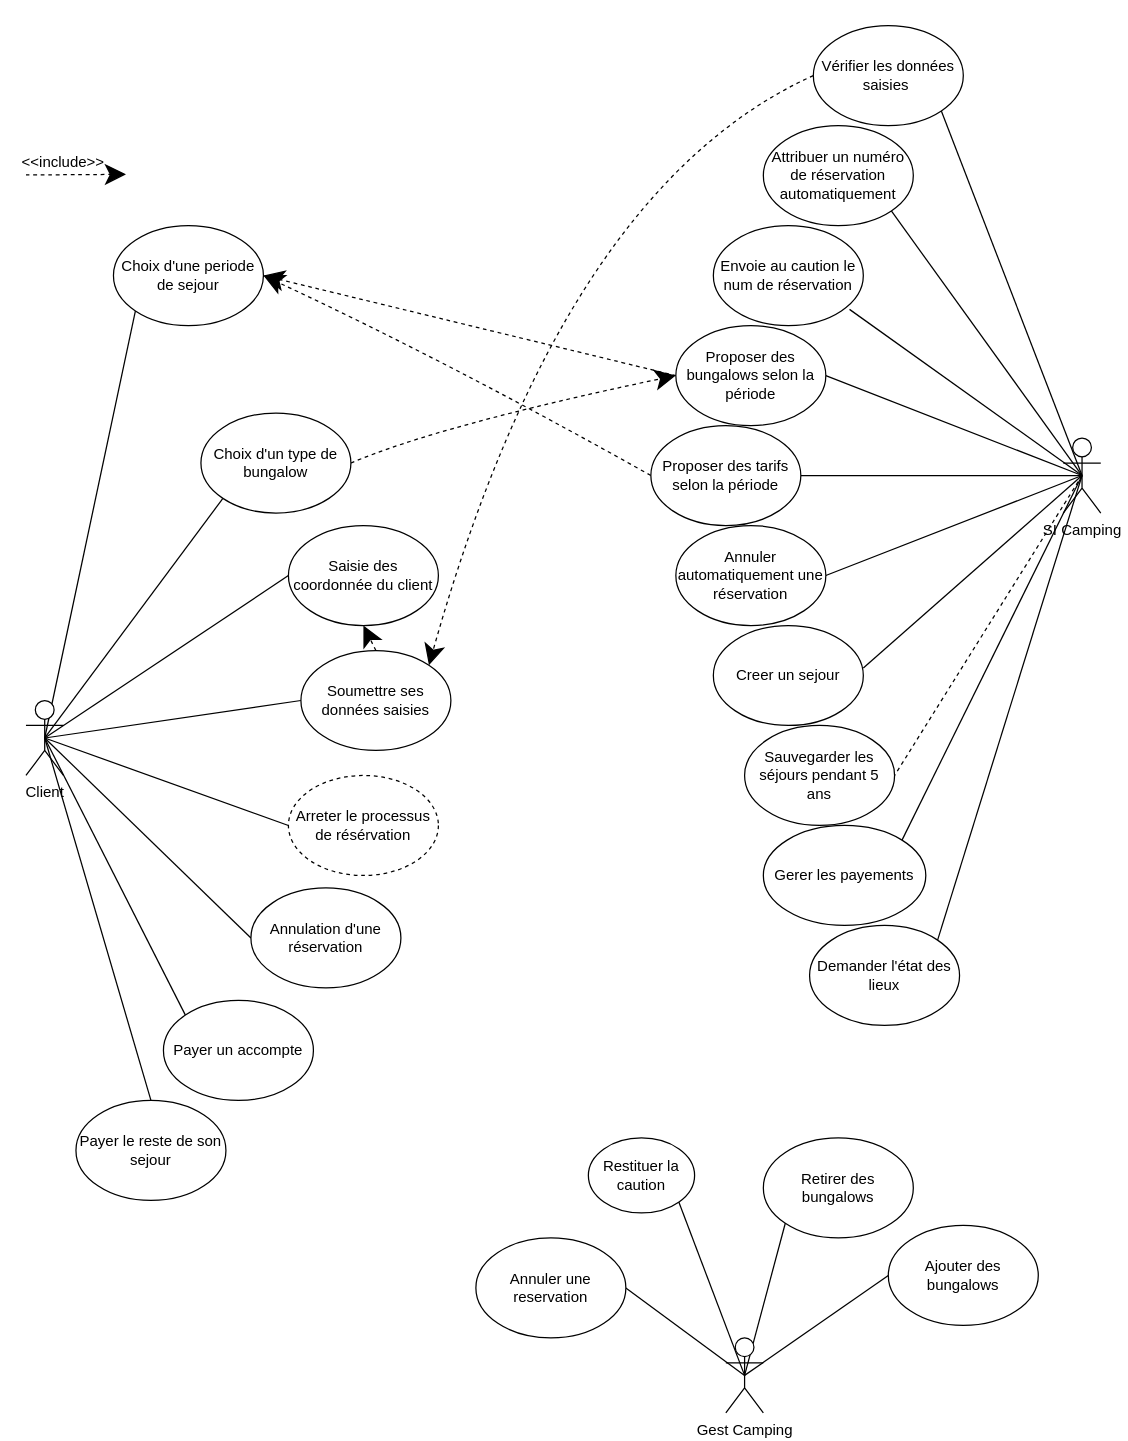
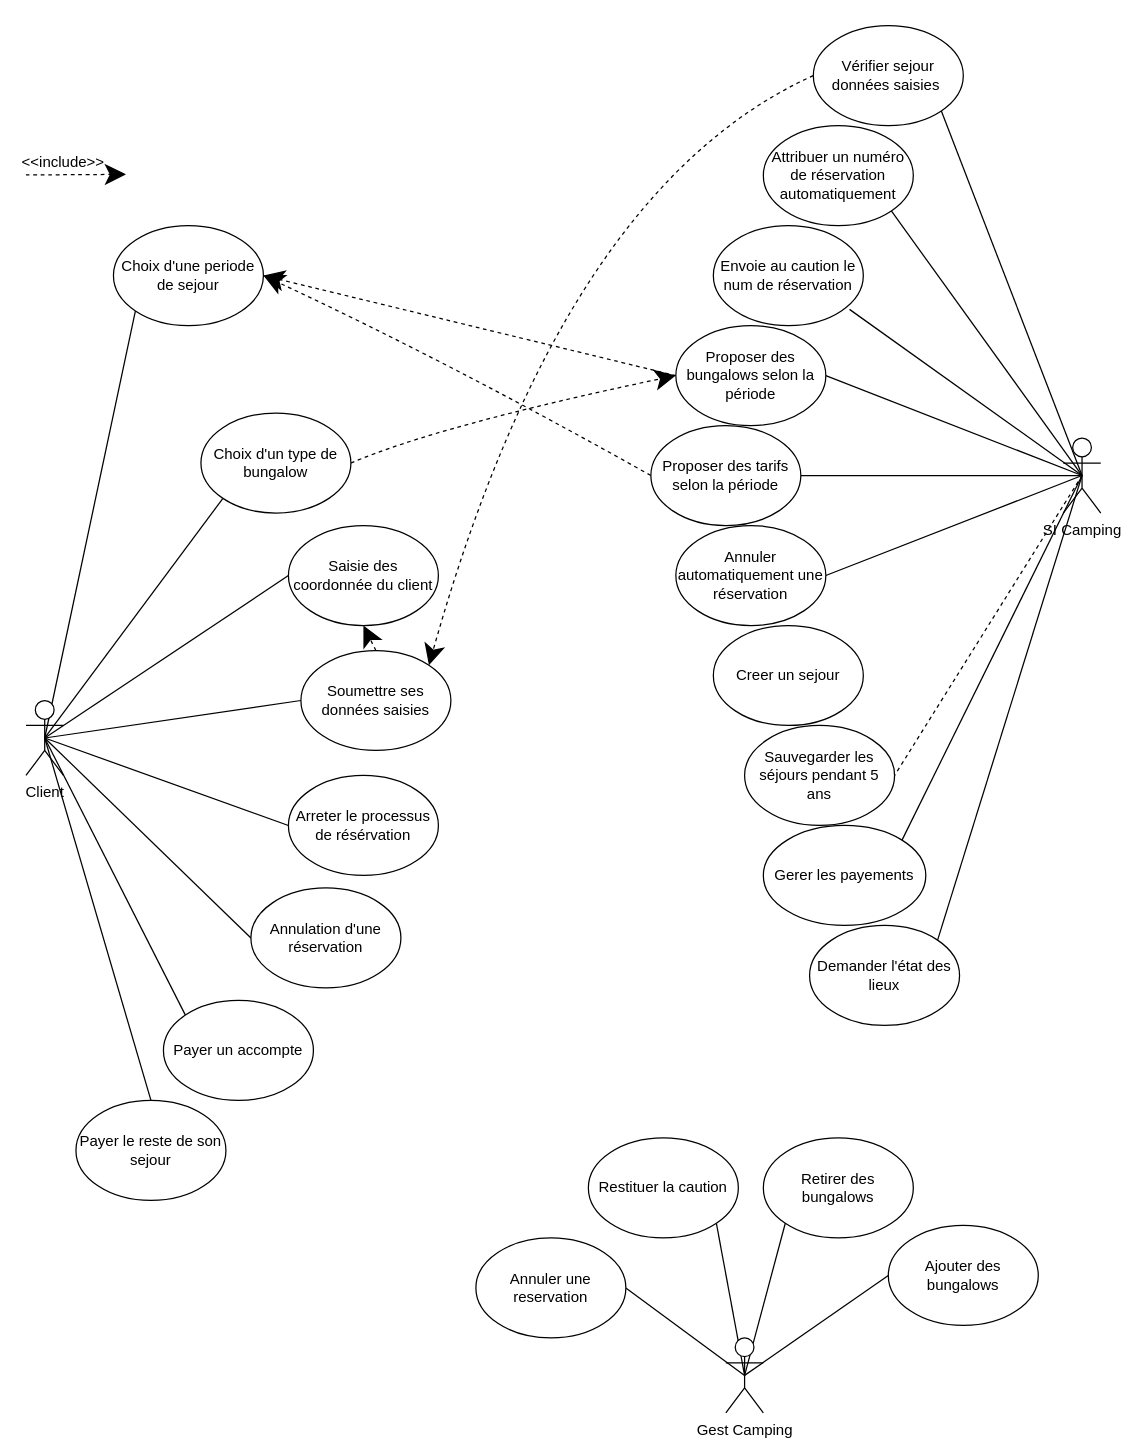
(888, 76) -> (888, 76)
(969, 575) -> none
(363, 826) -> (363, 826)
(641, 1176) -> (663, 1188)
